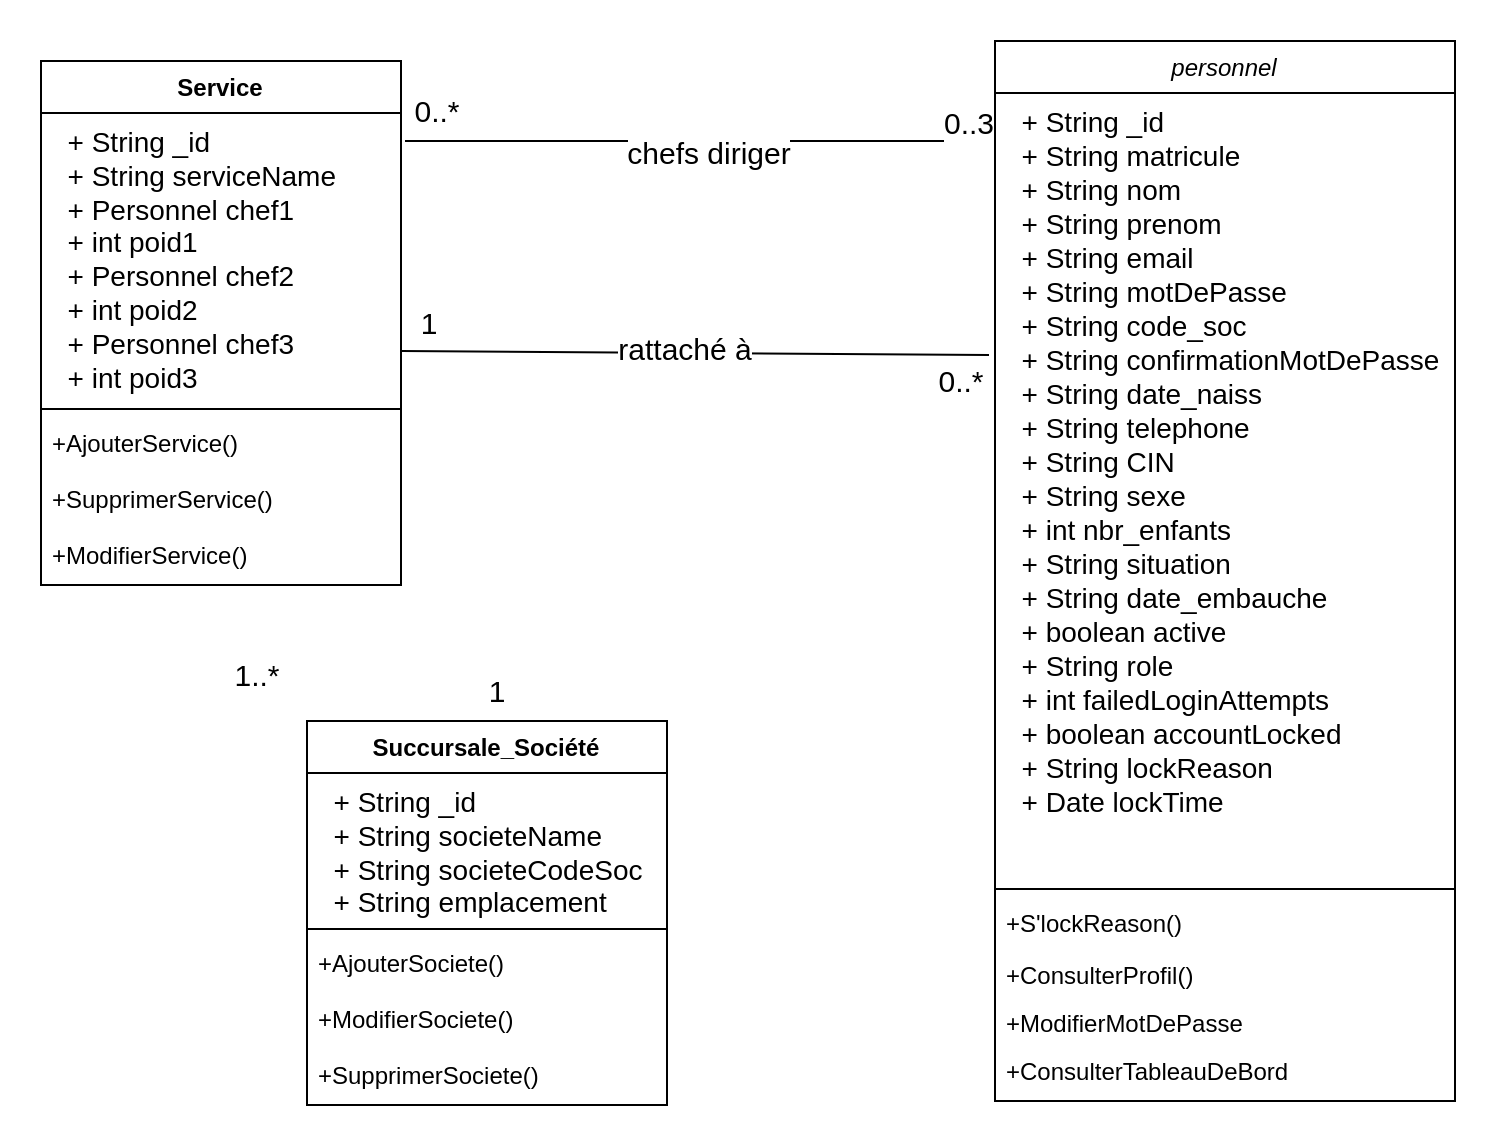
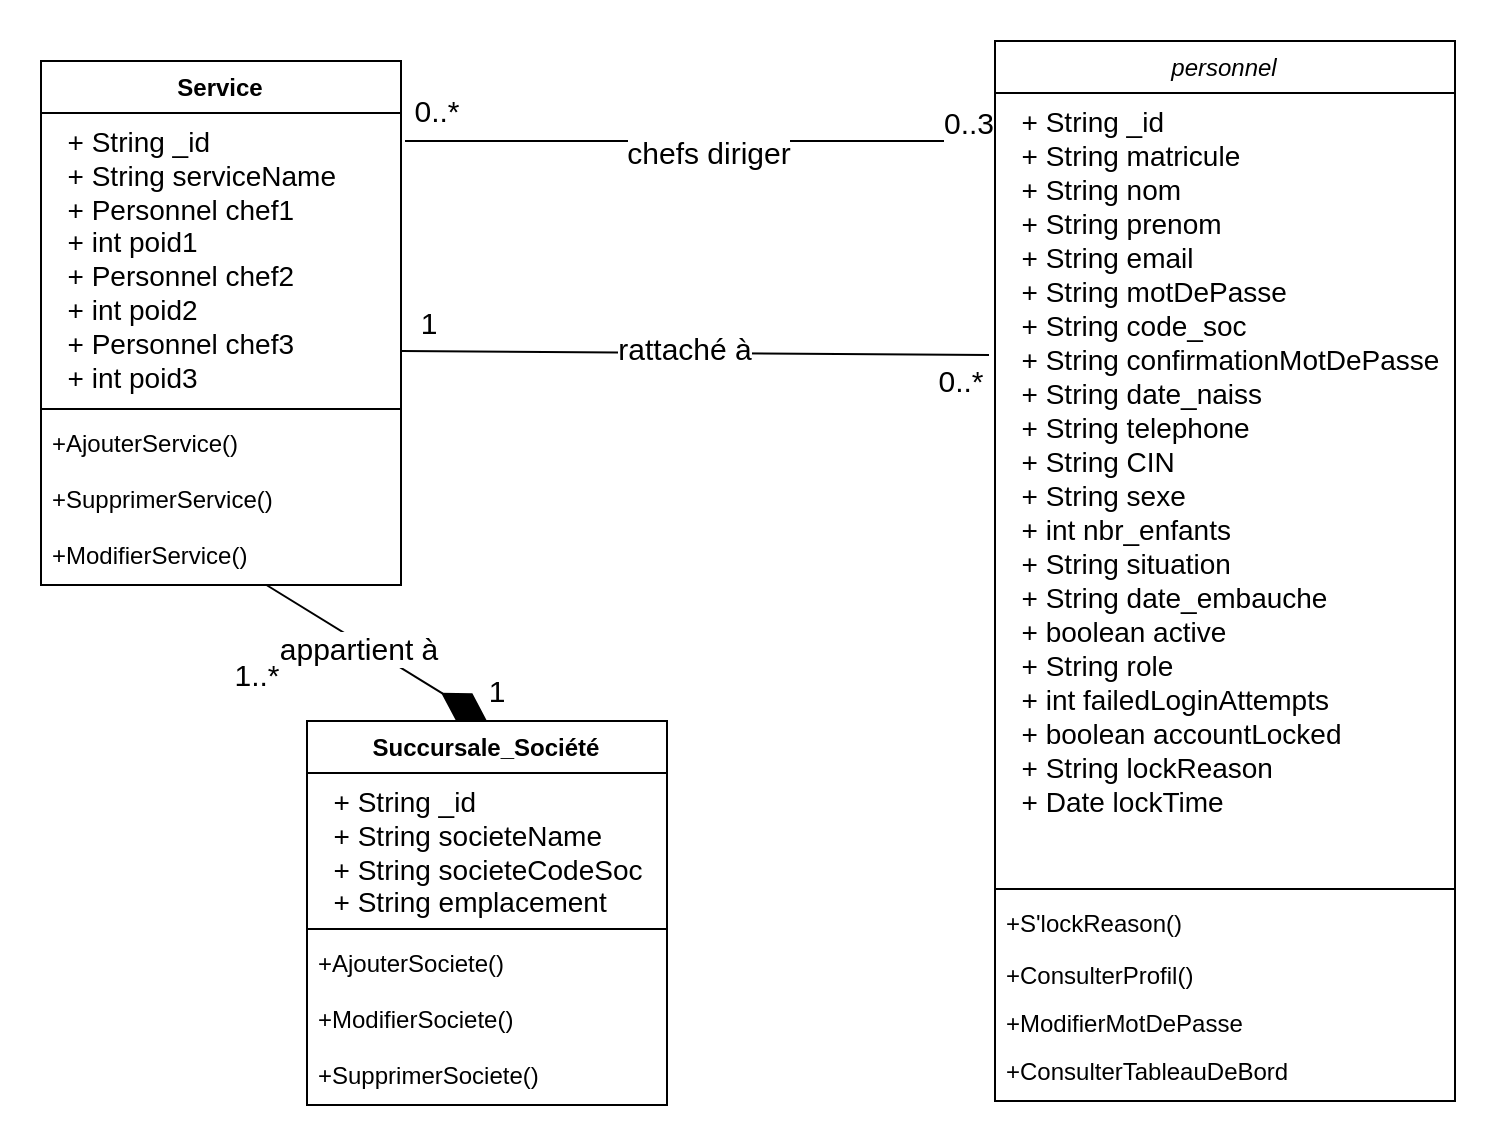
none -> (308, 611)
